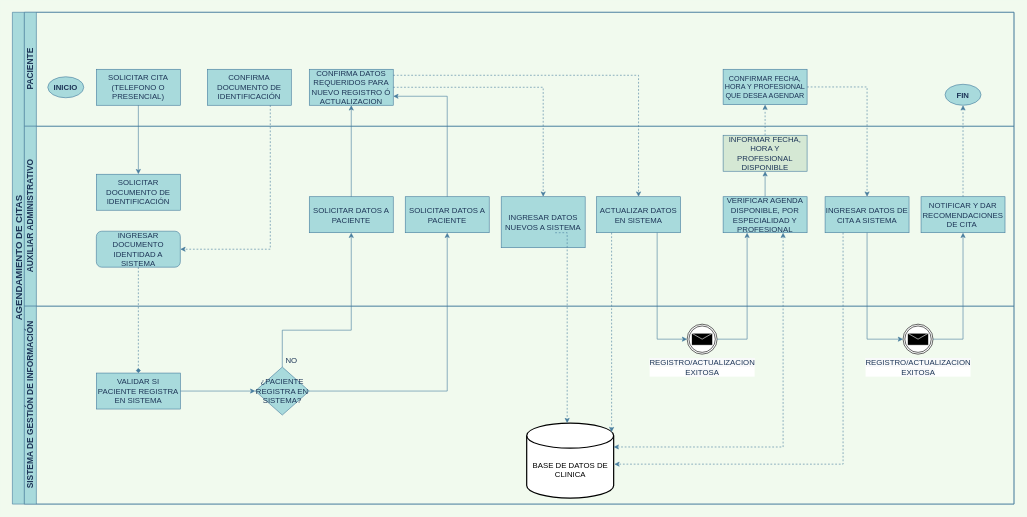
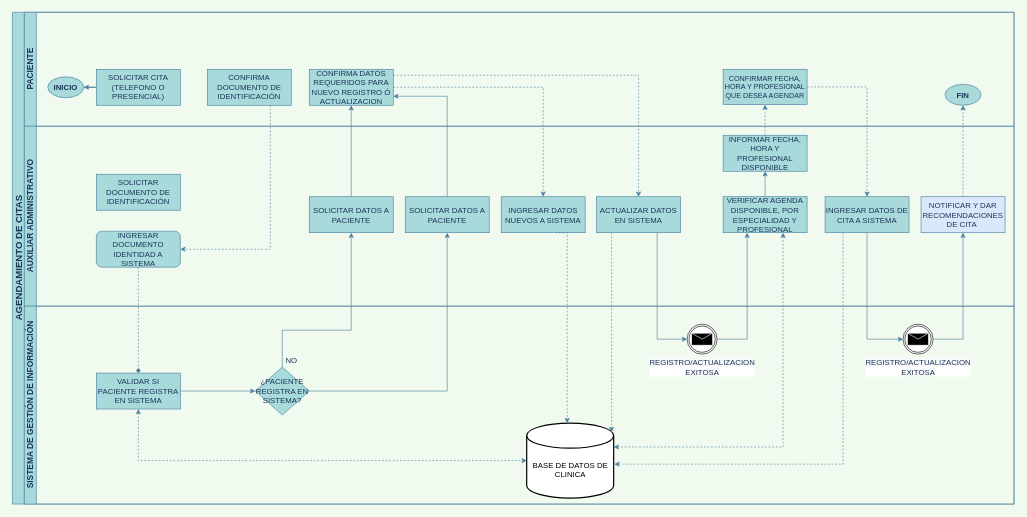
(138, 137) -> (87, 87)
(765, 153) -> (765, 153)
(963, 215) -> (963, 215)
(543, 222) -> (543, 215)
none -> (307, 461)
